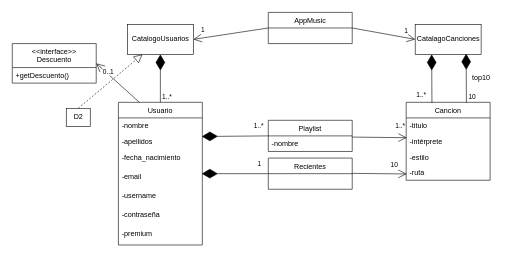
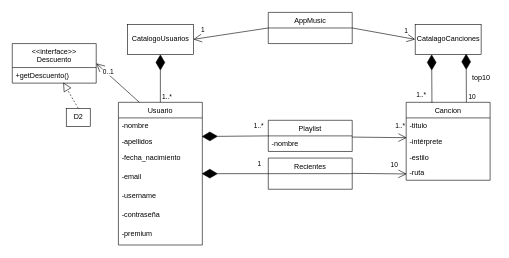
(107, 84) -> (73, 100)
